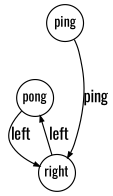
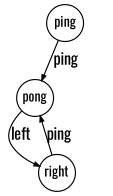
(84, 96) -> (51, 58)
(59, 135) -> (59, 135)
